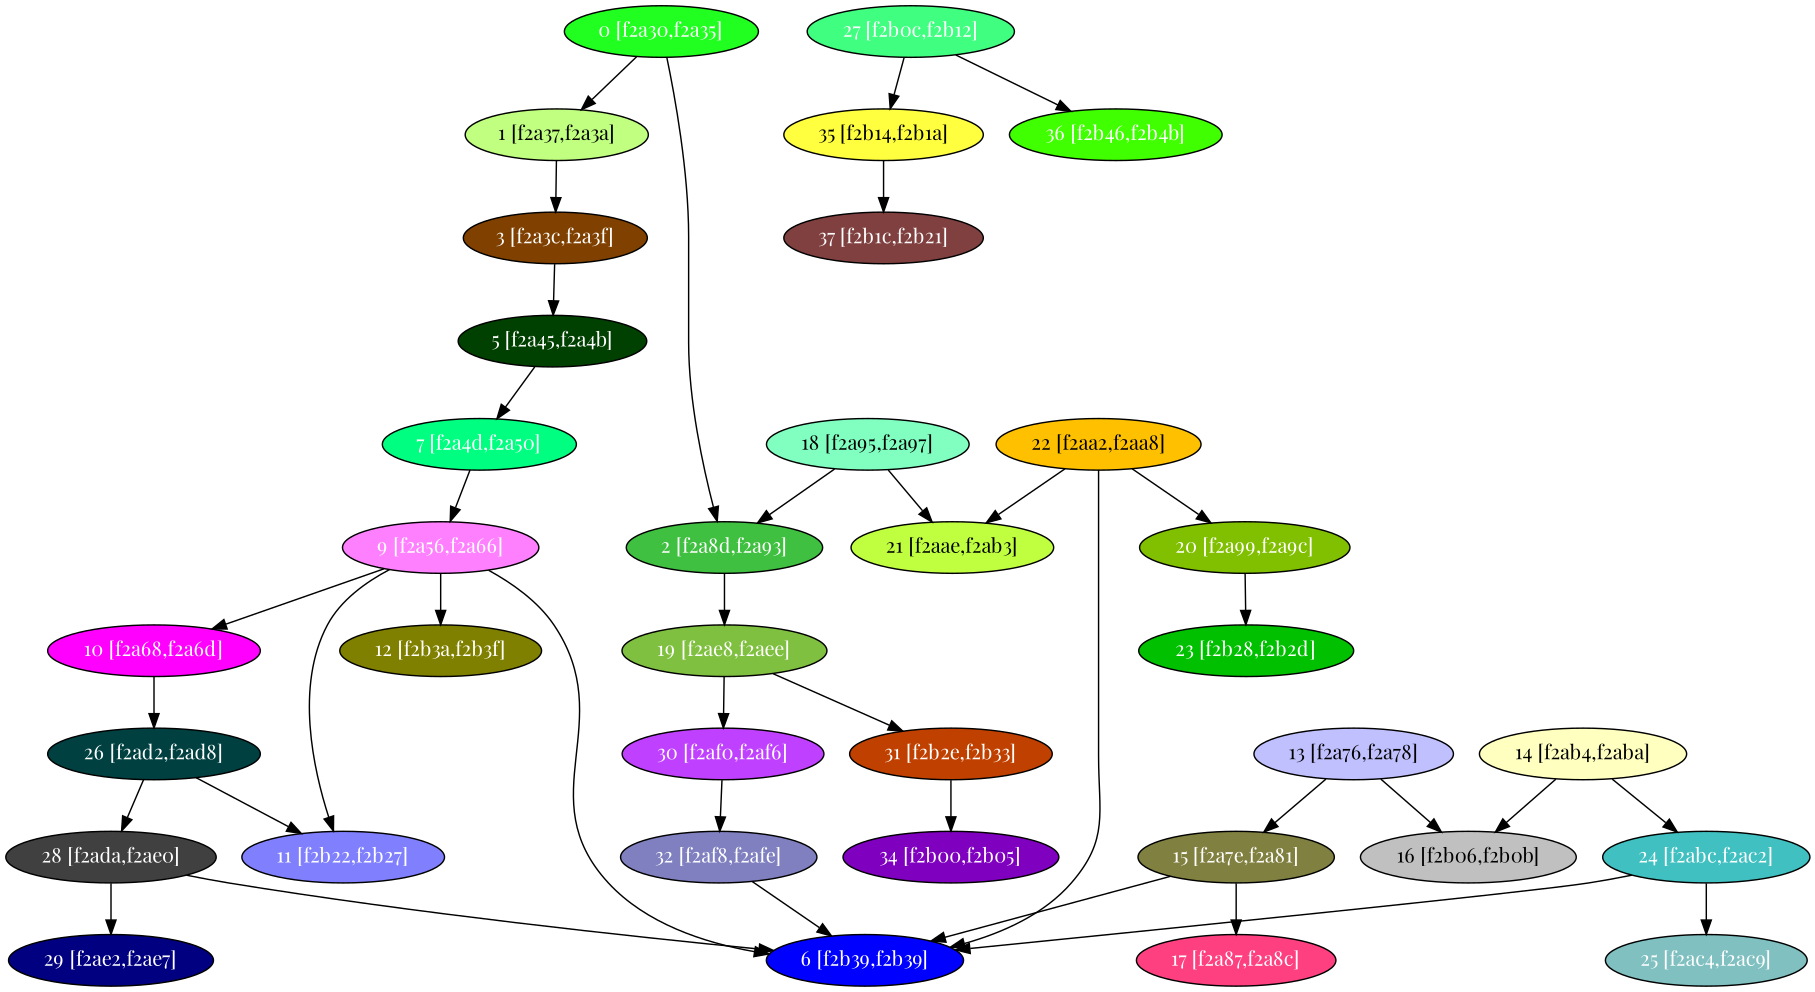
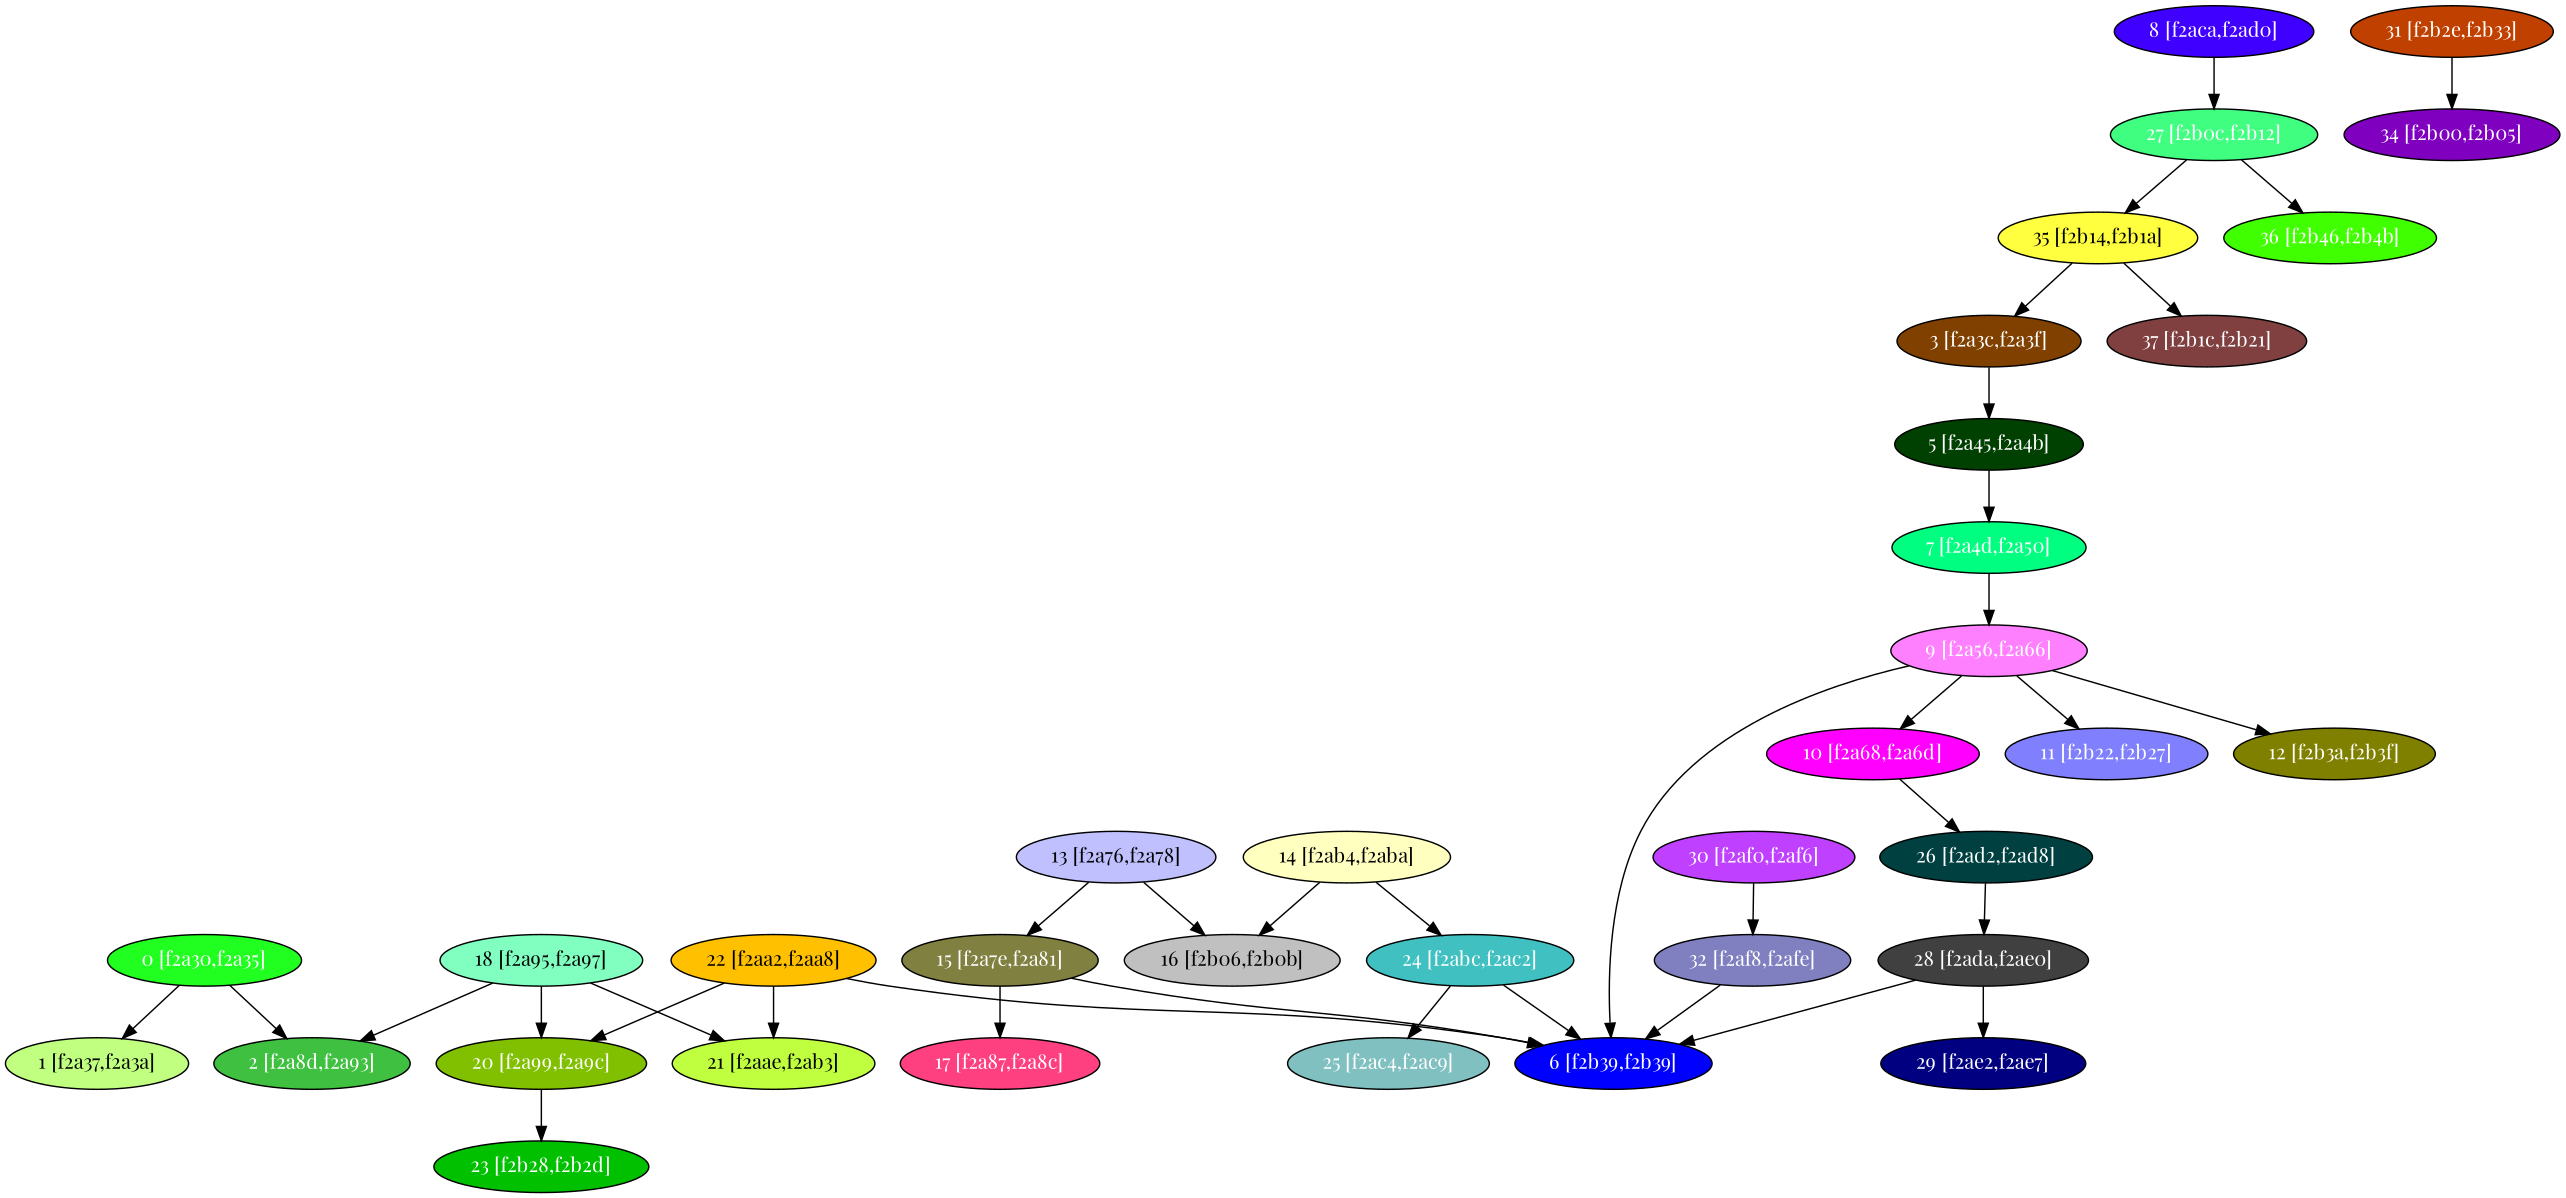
none -> (2214, 32)
(556, 179) -> (2049, 285)
(724, 651) -> none
(242, 802) -> none
none -> (541, 1005)
